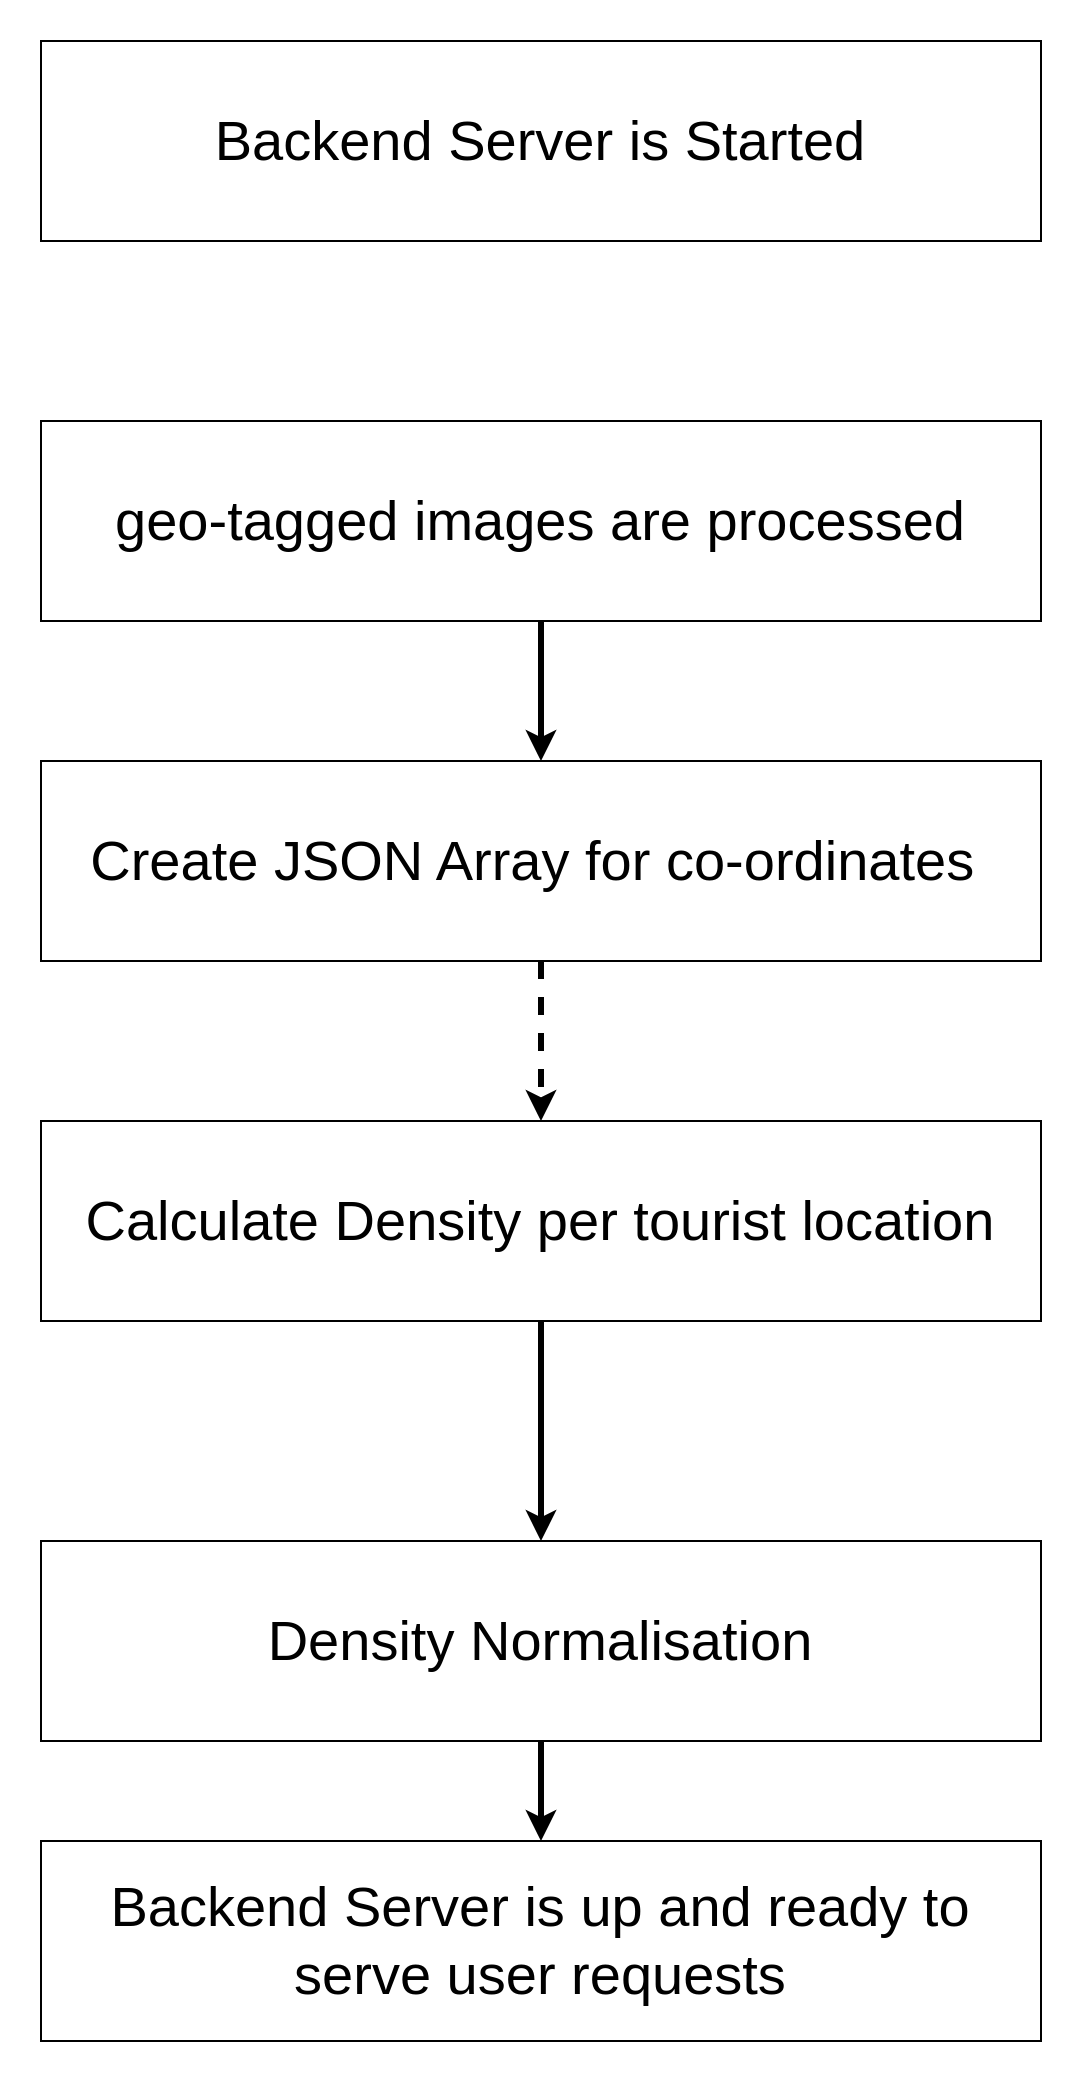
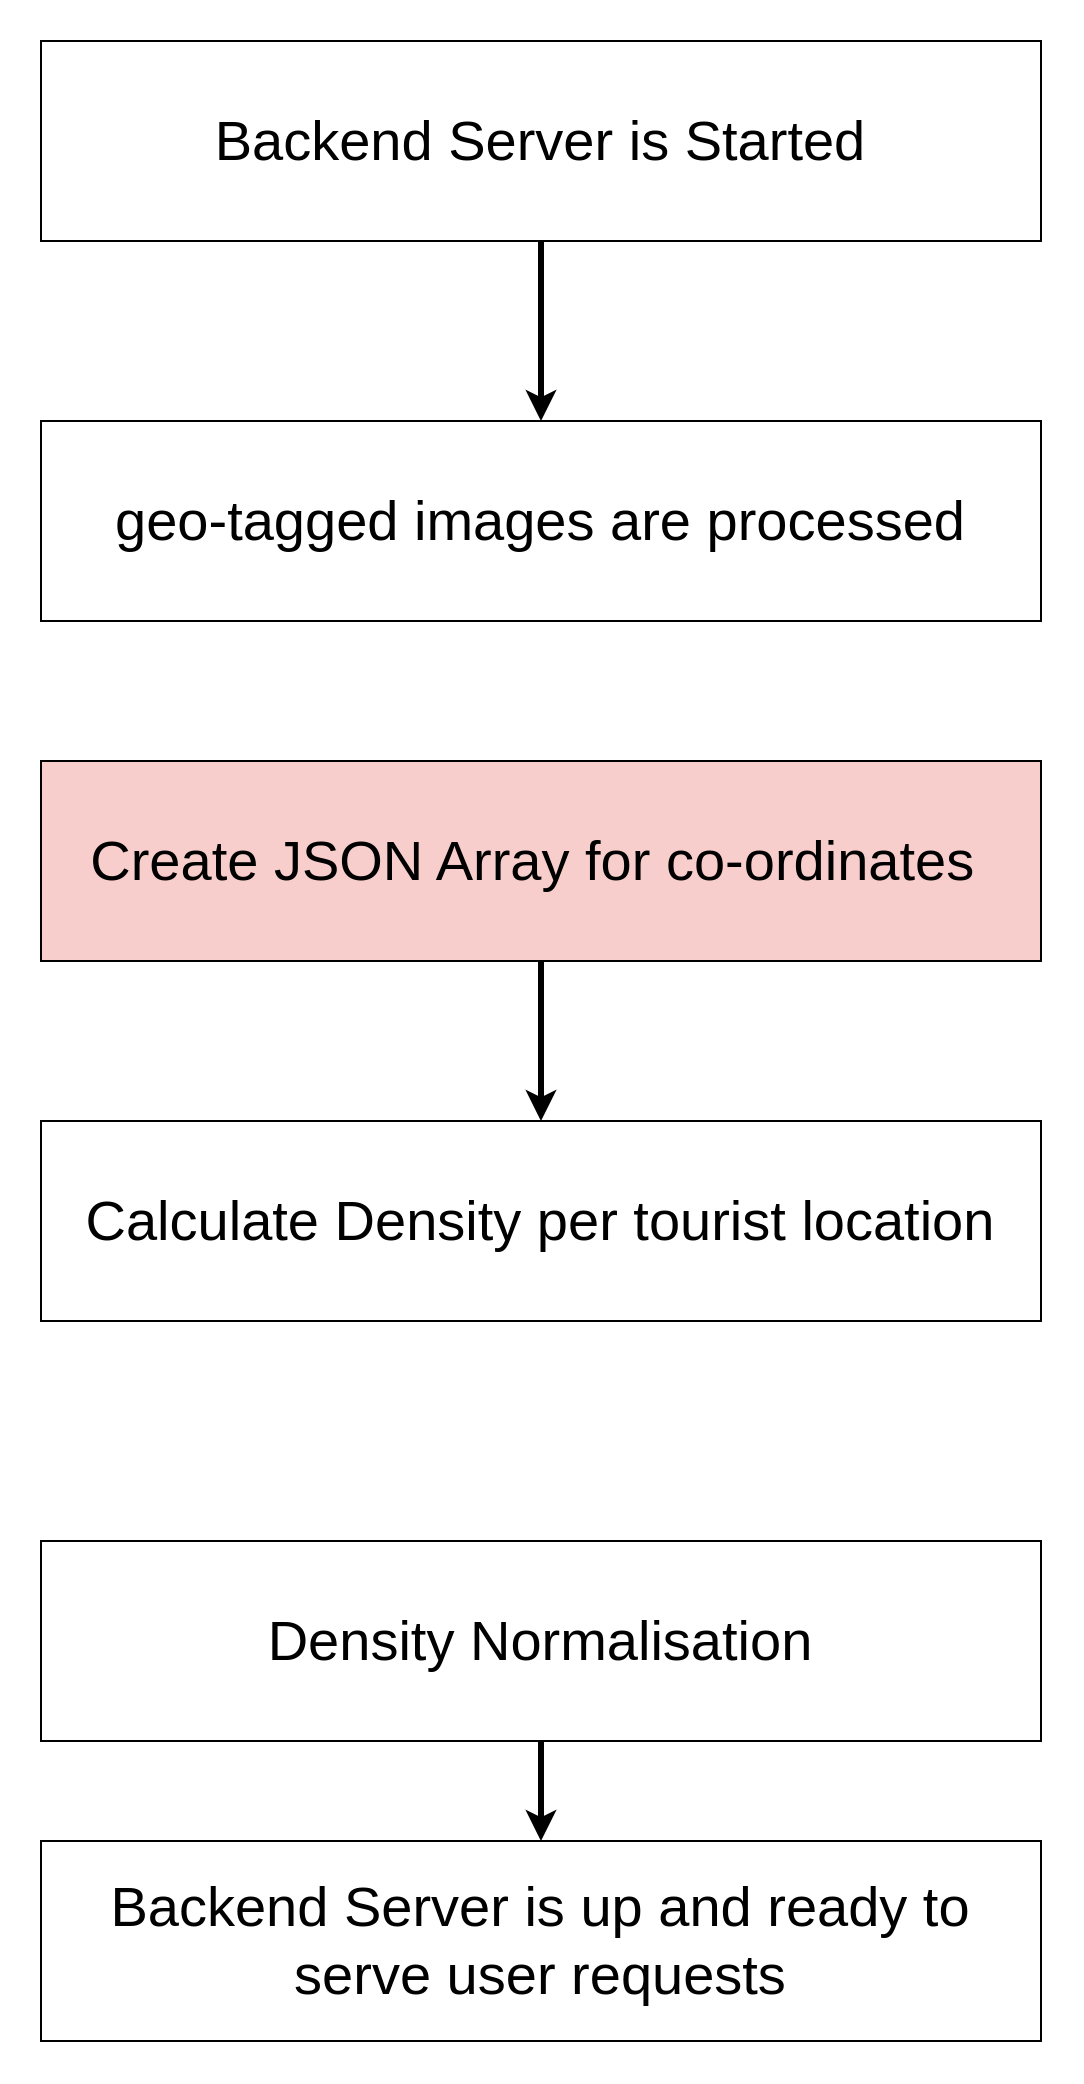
none -> (541, 320)
(541, 680) -> none
(541, 861) -> (541, 861)
(541, 987) -> (541, 987)
(541, 1420) -> none
